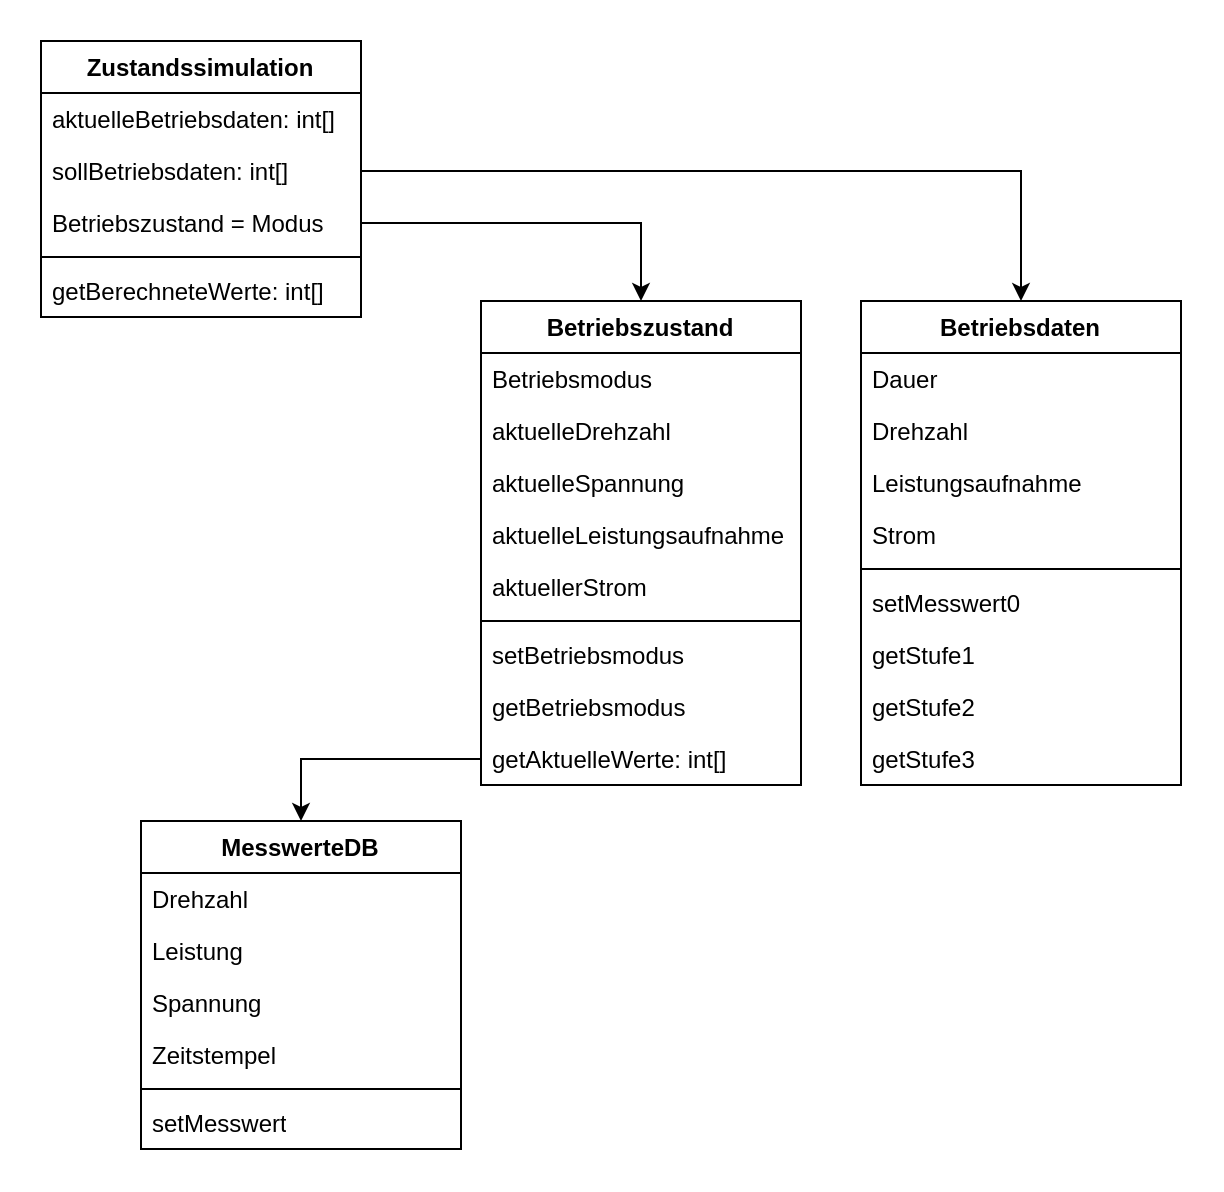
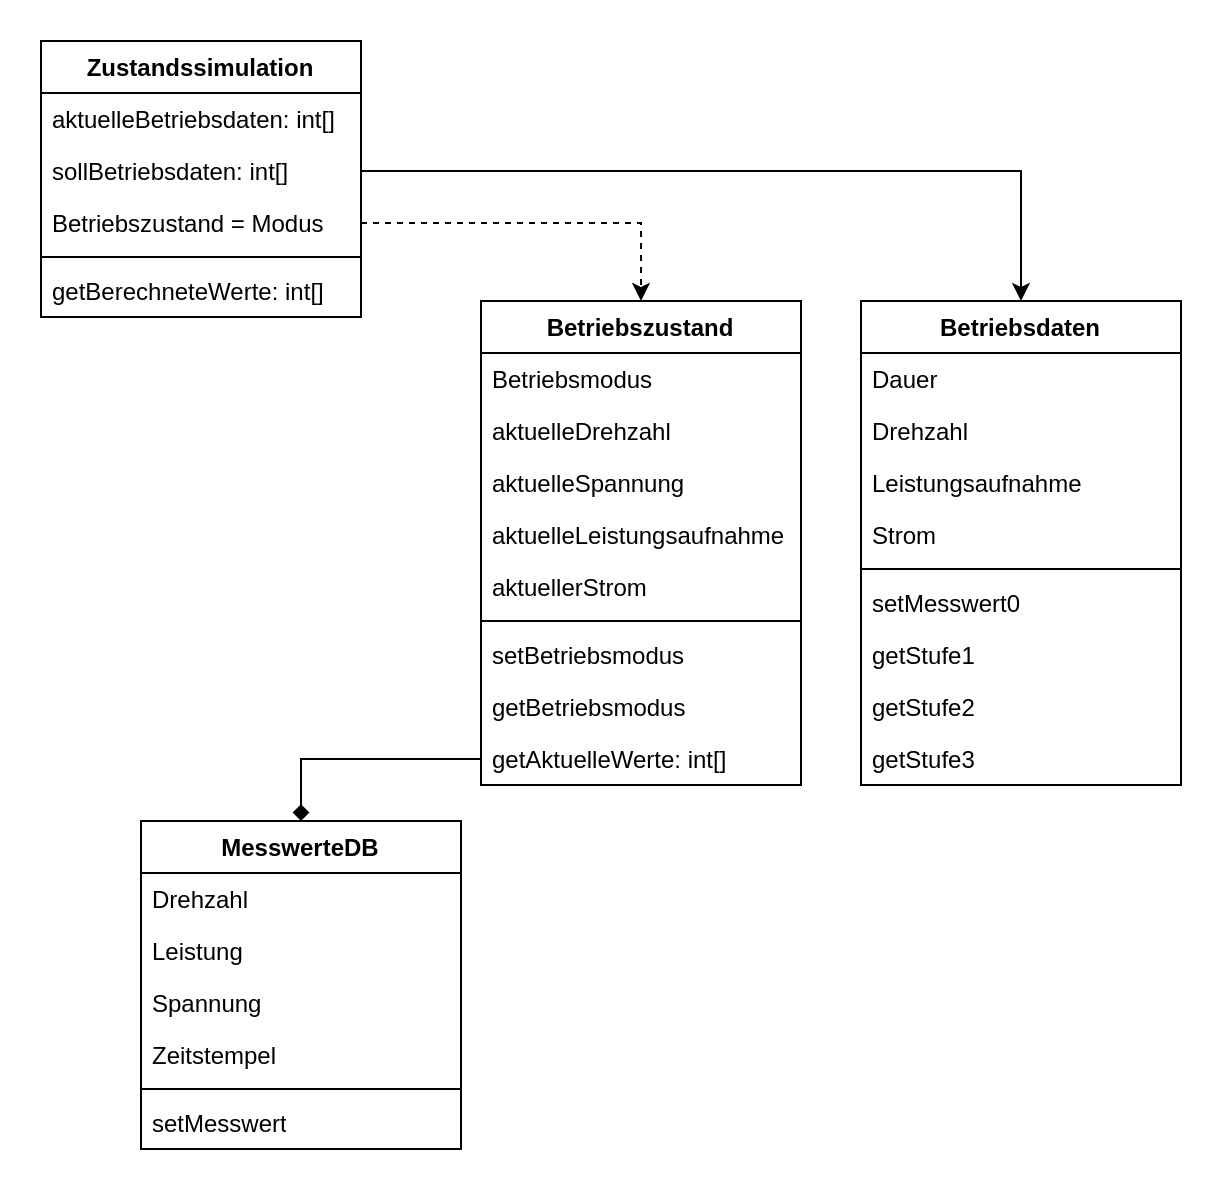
(535, 223) -> (535, 223)
(301, 806) -> (301, 805)
